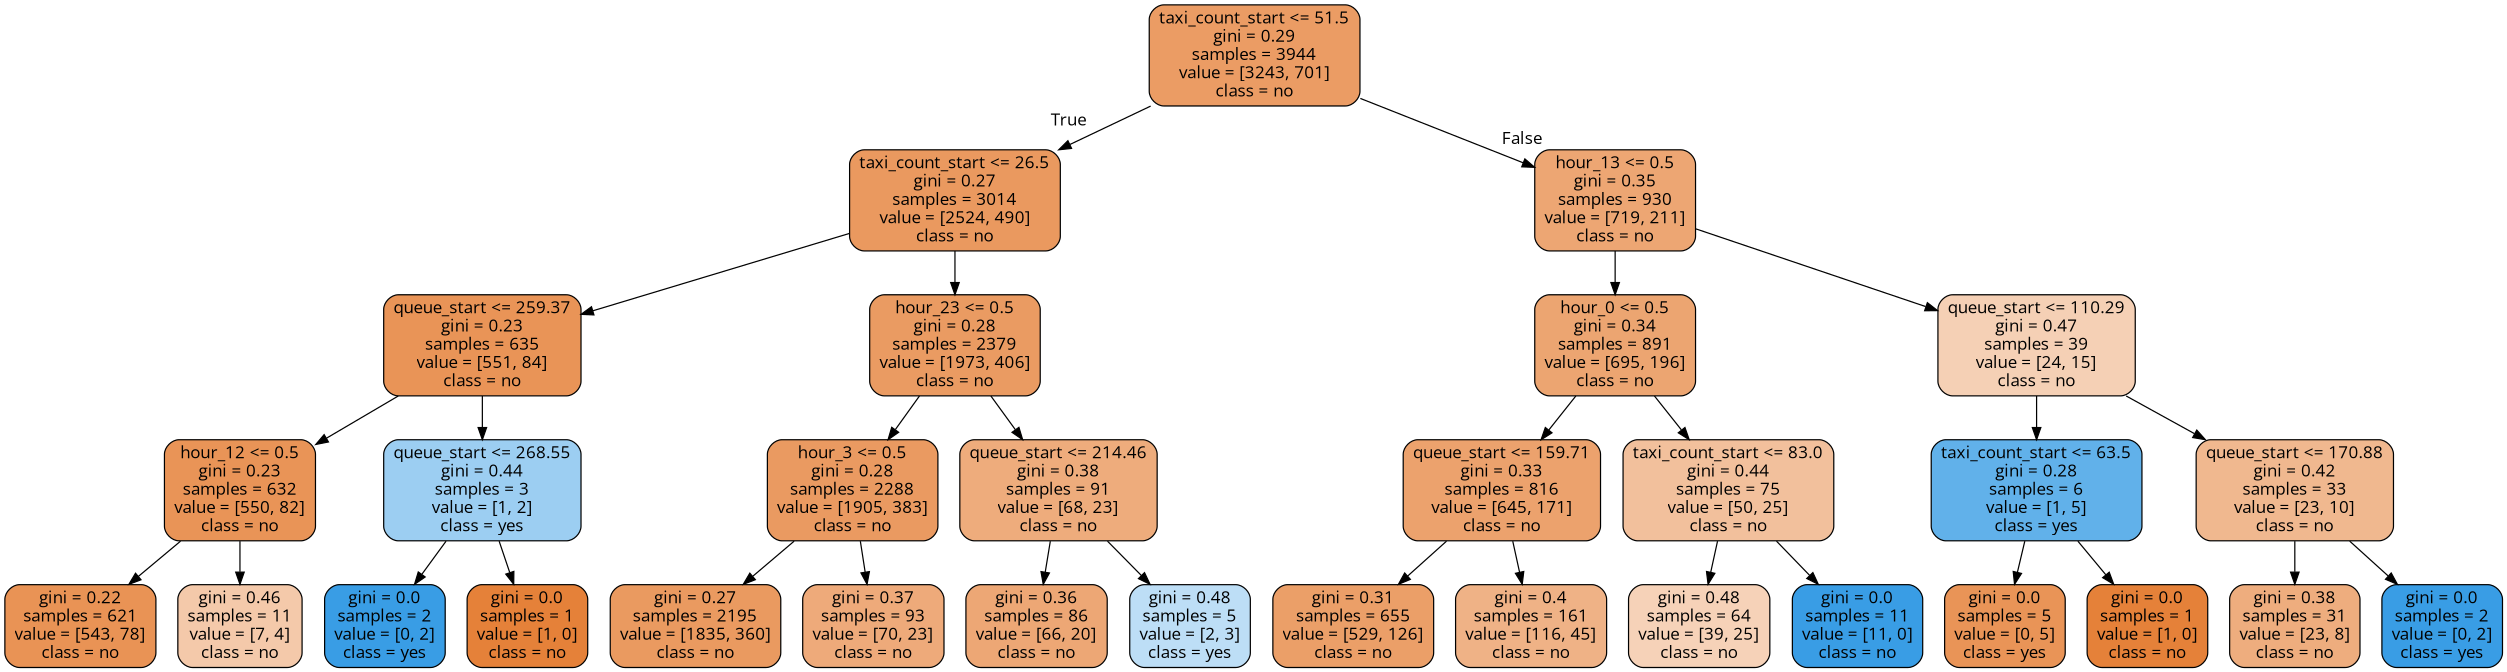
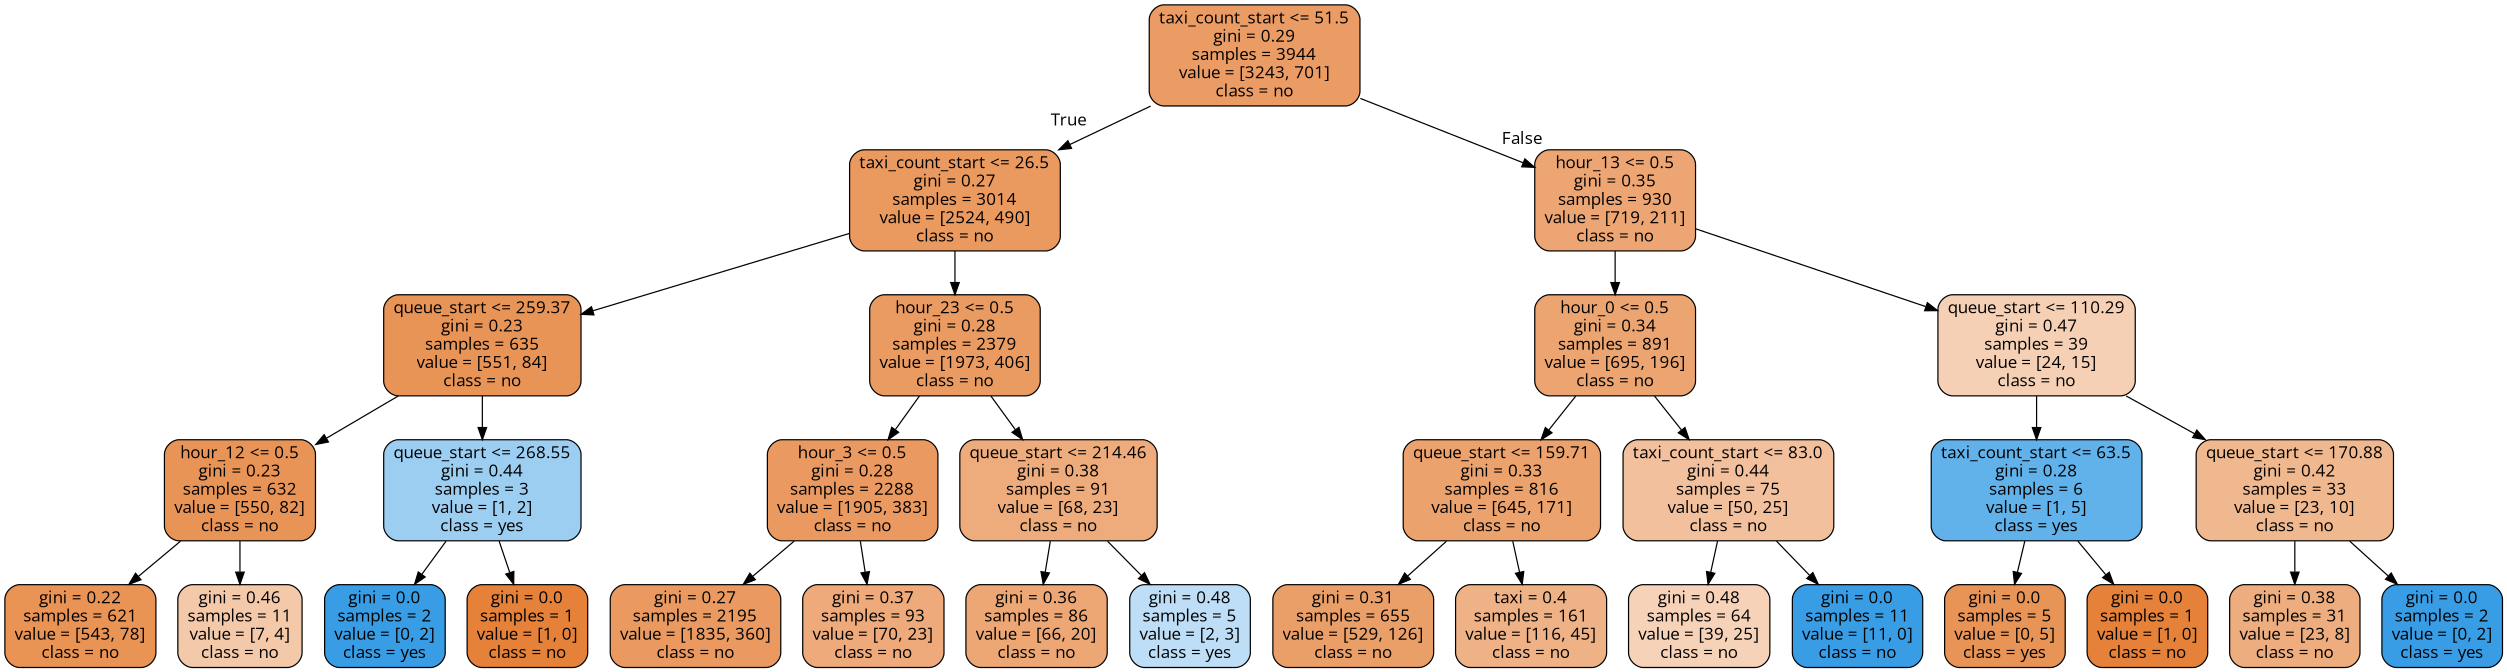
(1531, 626) -> (1531, 626)
